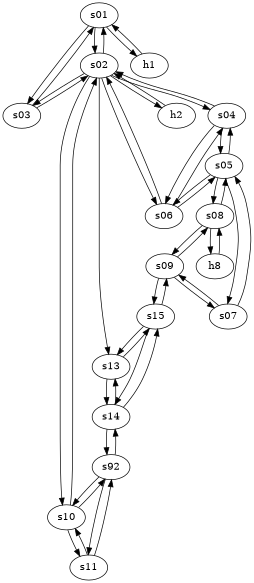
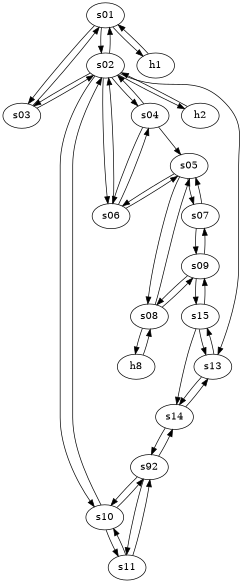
(230, 144) -> none
(145, 374) -> none
